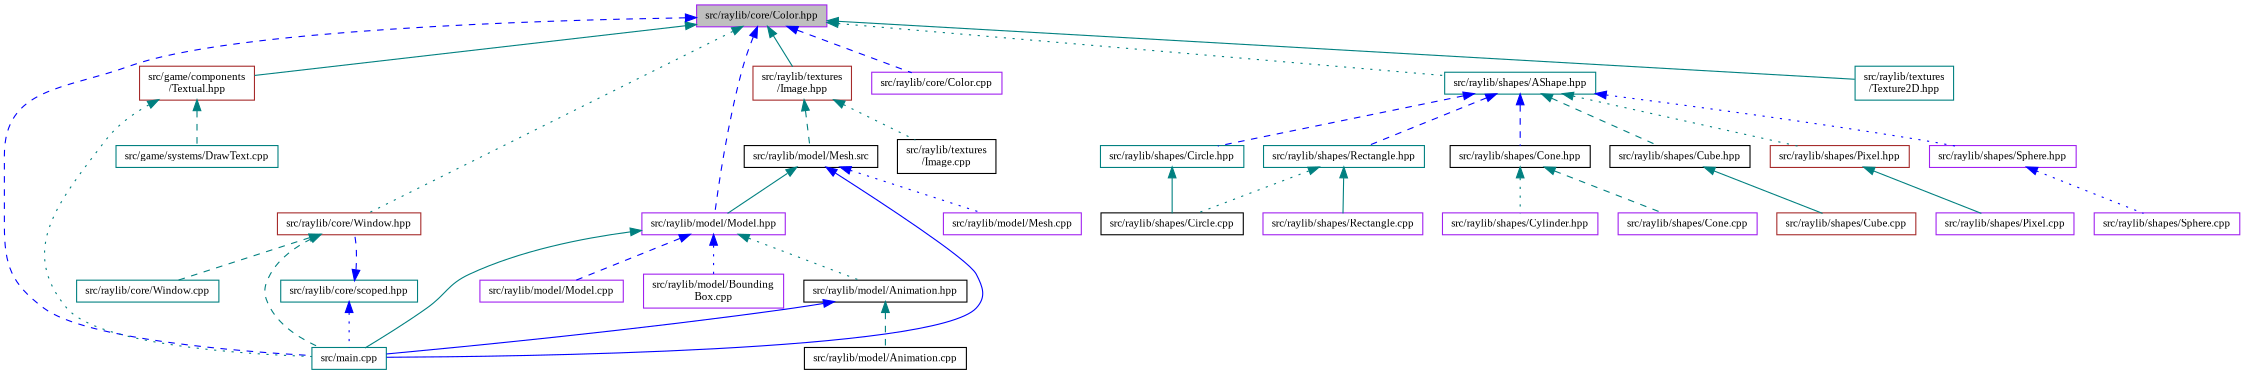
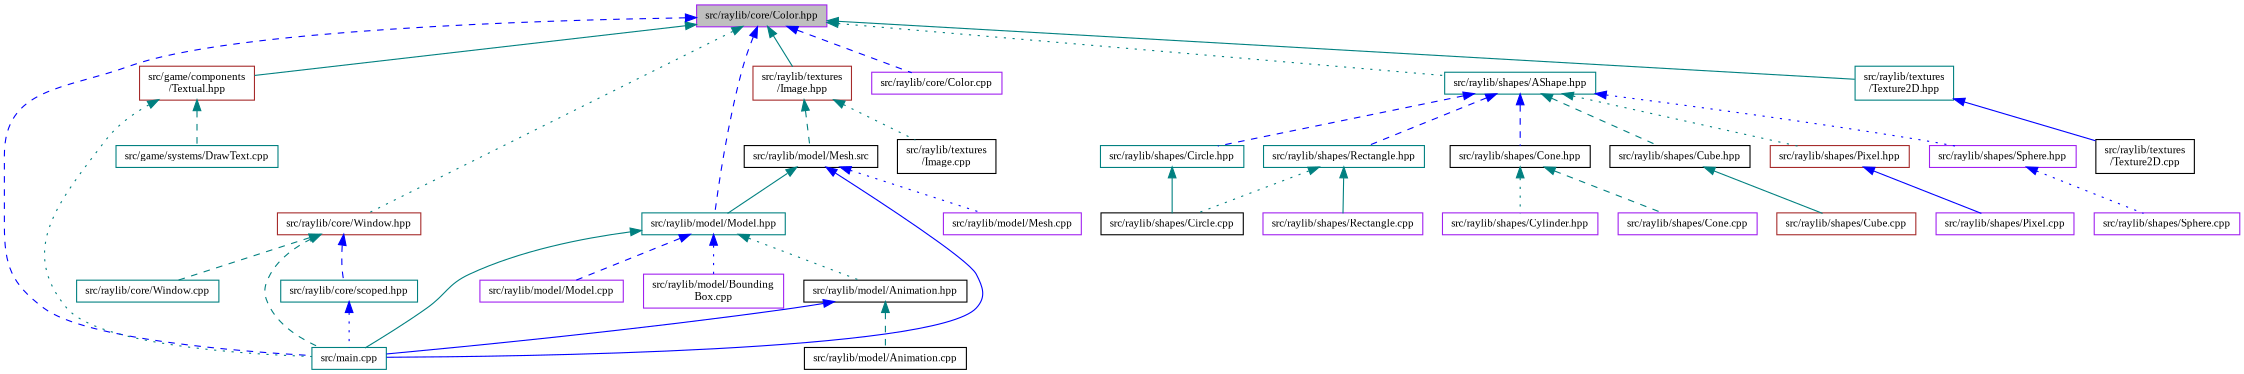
none -> (2145, 157)
(1928, 192) -> (1928, 192)
(714, 224) -> (714, 224)
(356, 252) -> (342, 263)
